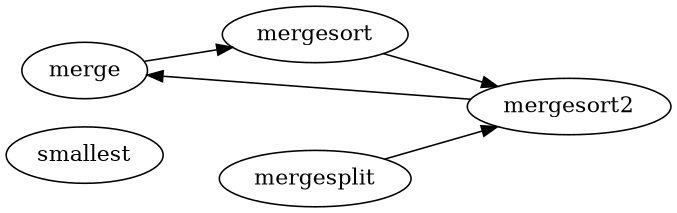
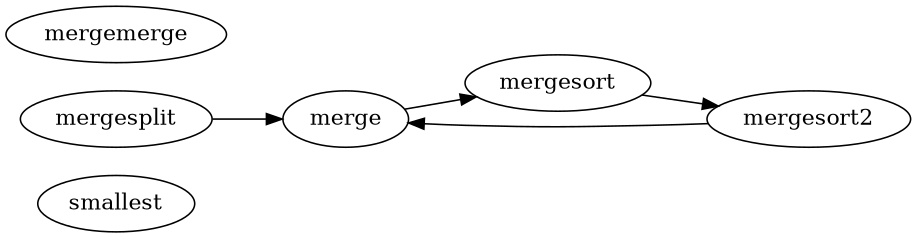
none -> (116, 34)
(433, 145) -> (239, 119)
